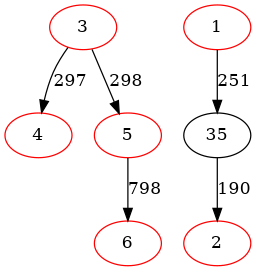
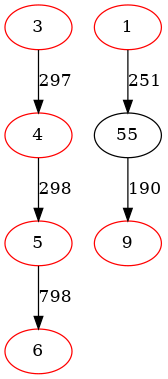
(103, 76) -> (38, 183)
(217, 135) -> (128, 135)
(217, 243) -> (128, 243)
